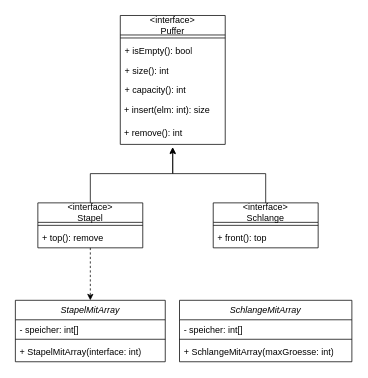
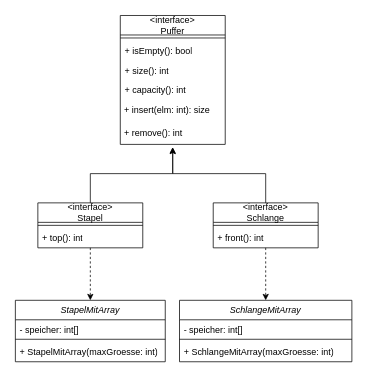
(77, 239) -> (68, 239)
(250, 239) -> (248, 239)
none -> (266, 271)
(91, 358) -> (91, 358)
